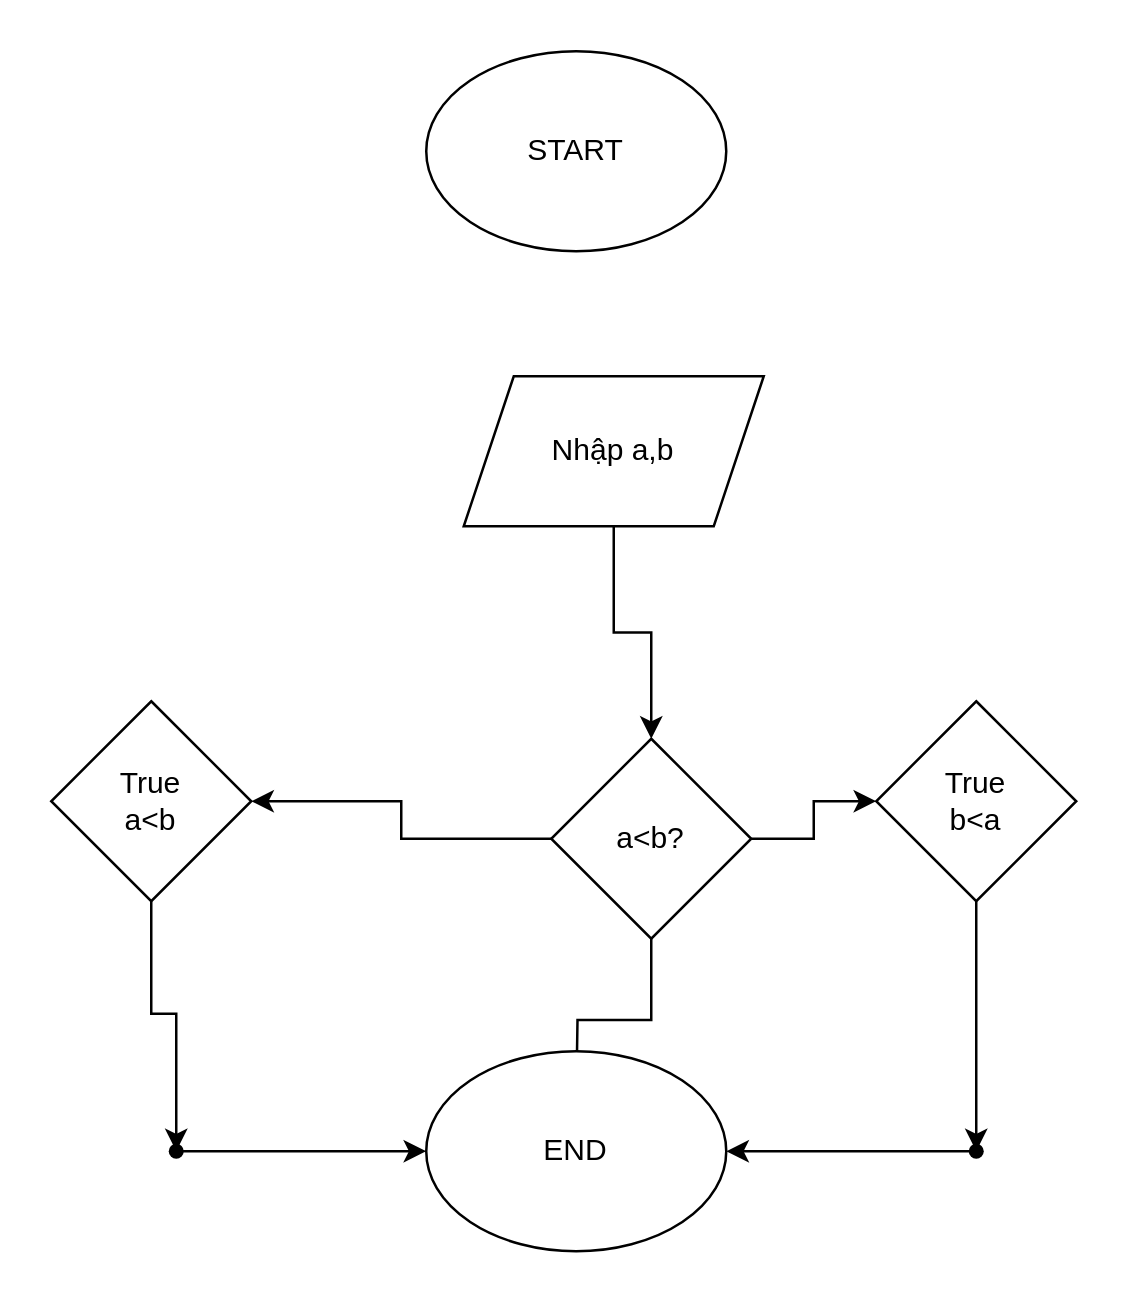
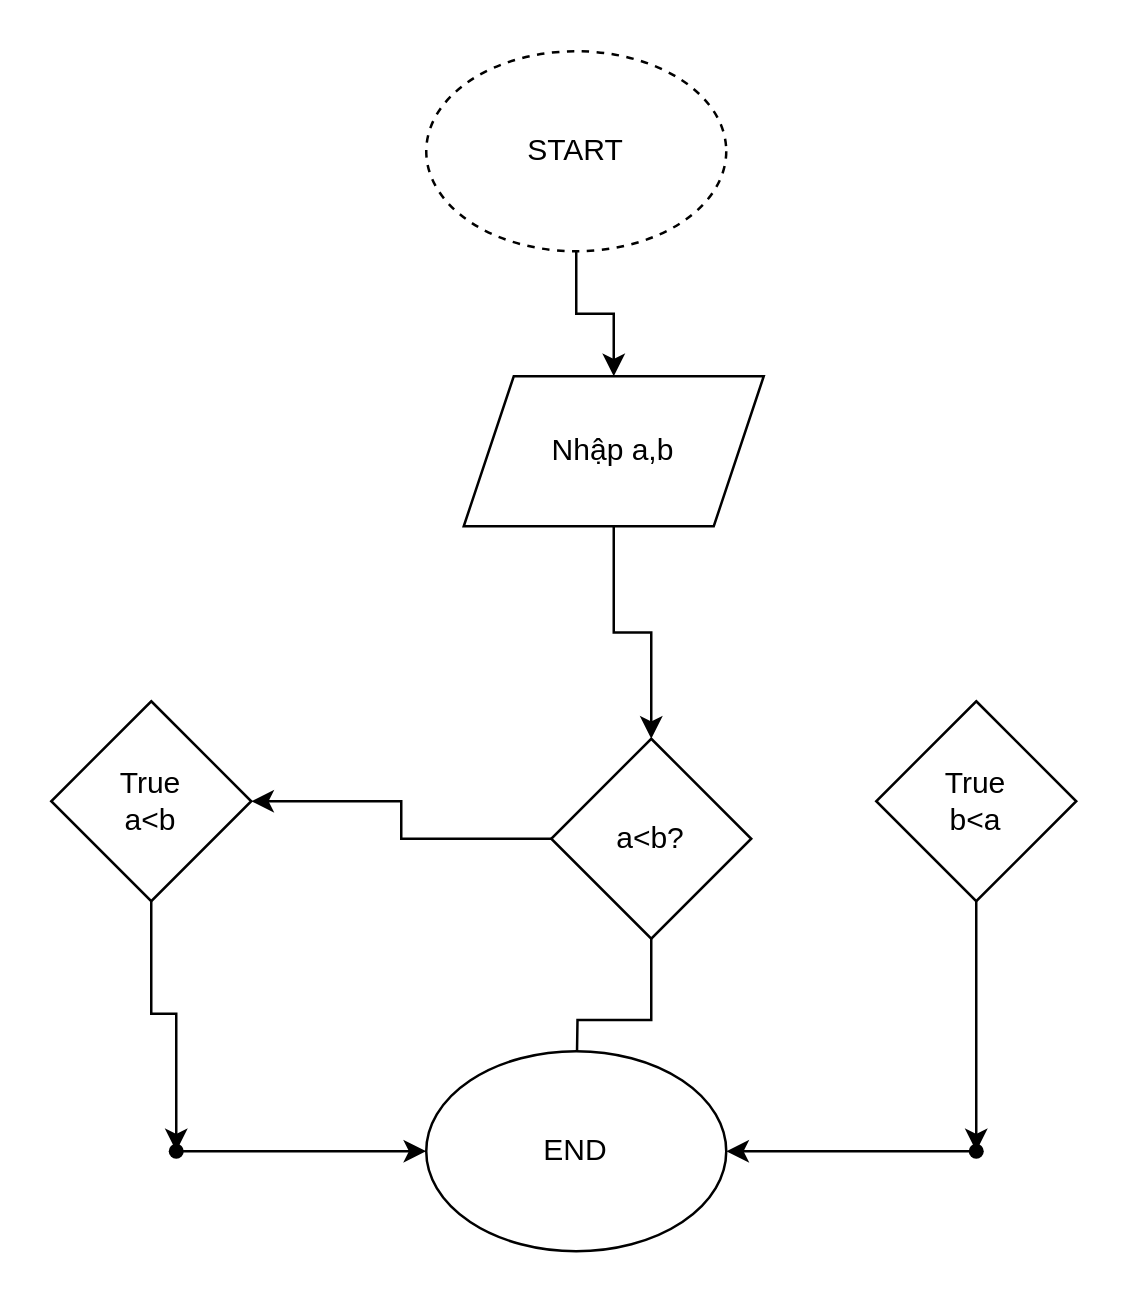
(576, 151) -> (576, 151)
none -> (586, 314)
(814, 829) -> none
